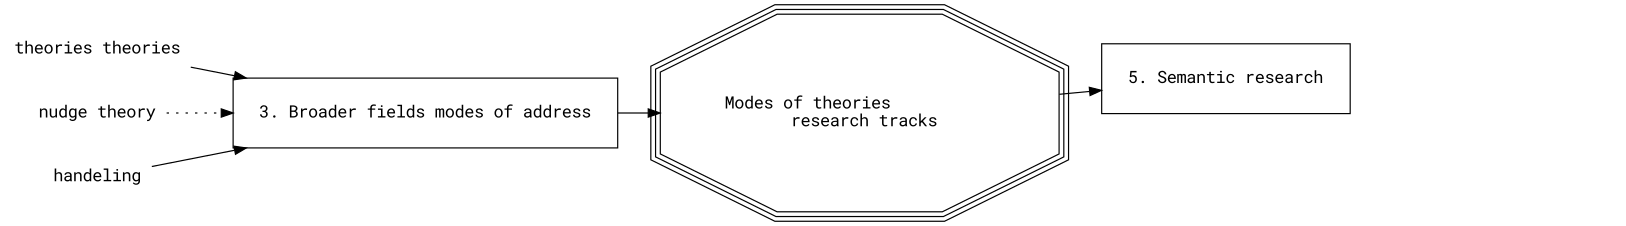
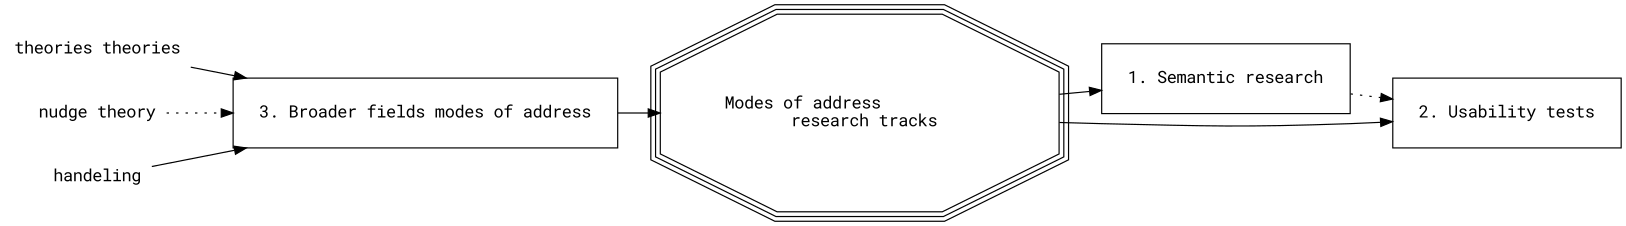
(1226, 79) -> (1226, 79)
(860, 113) -> (860, 113)
none -> (1507, 113)
